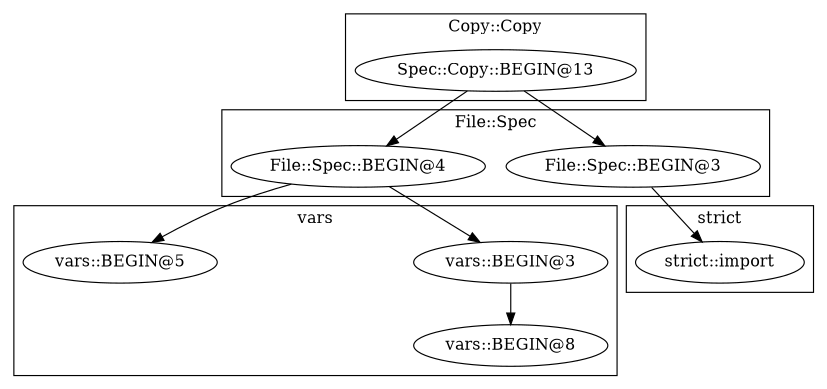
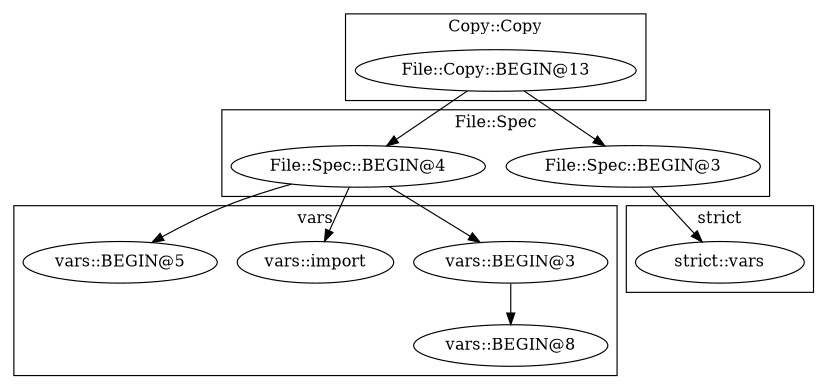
(496, 70) -> (496, 70)
none -> (315, 262)
(720, 262) -> (720, 262)
